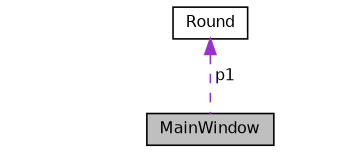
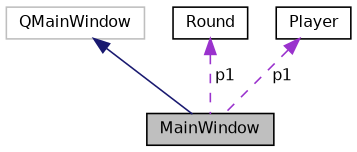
none -> (75, 23)
none -> (314, 23)
